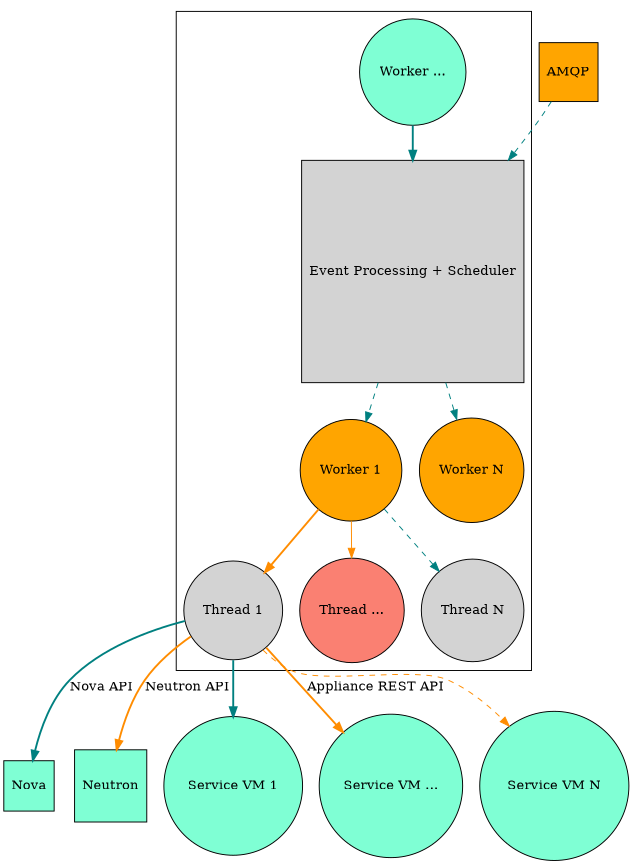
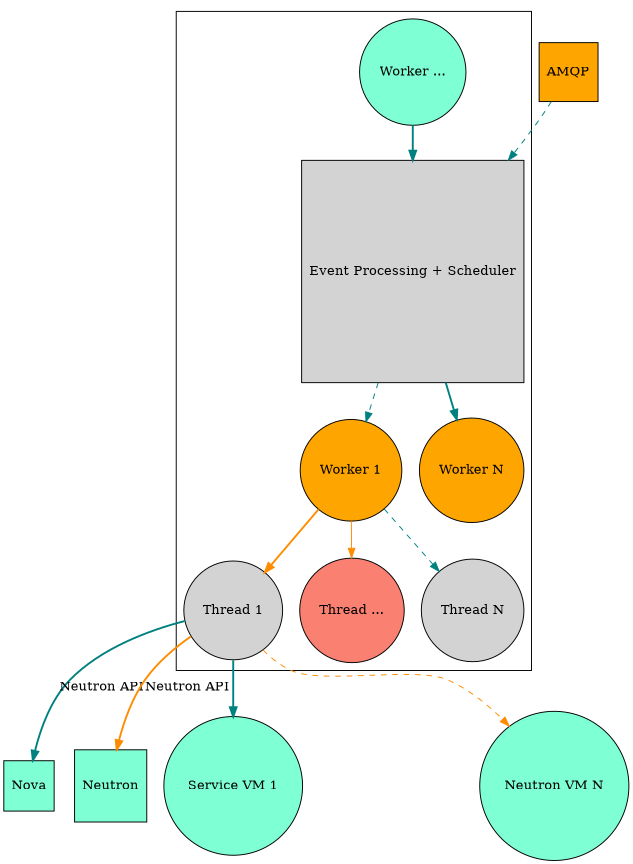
(450, 396) -> (450, 396)
(102, 687) -> (102, 687)
(391, 786) -> none
(554, 786) -> (554, 786)
